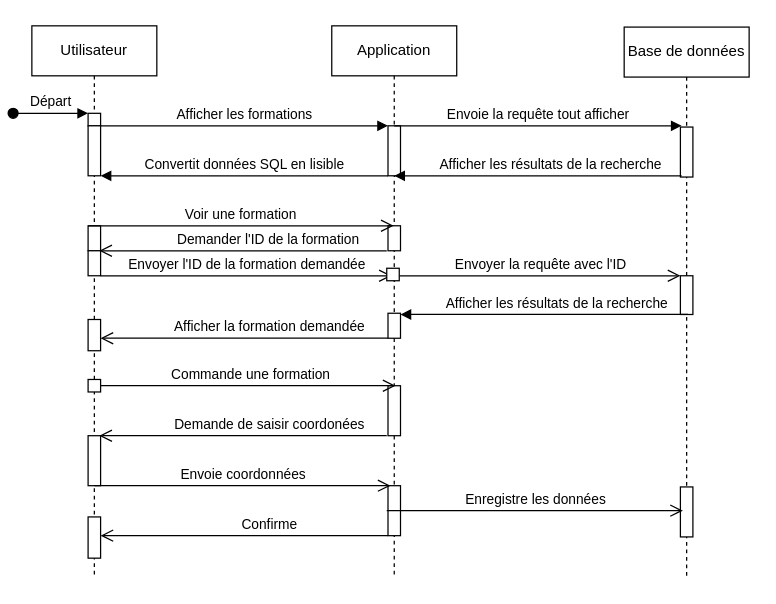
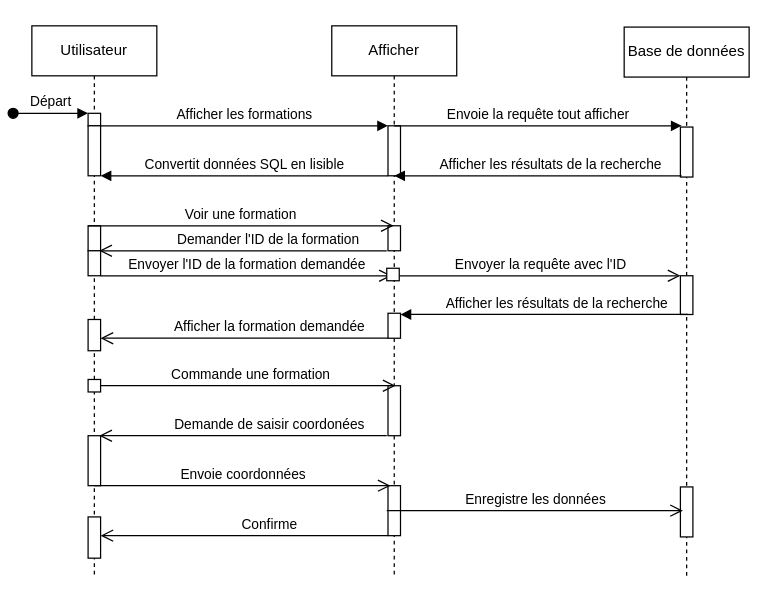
(394, 51) -> (394, 51)
